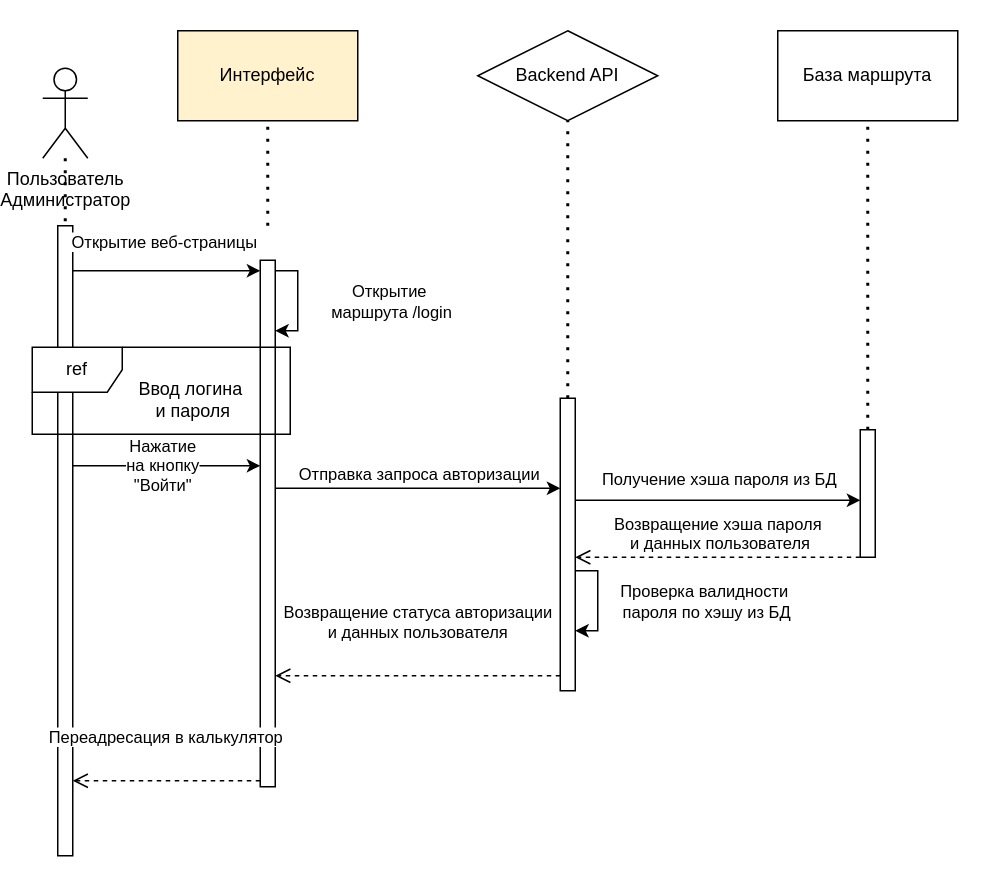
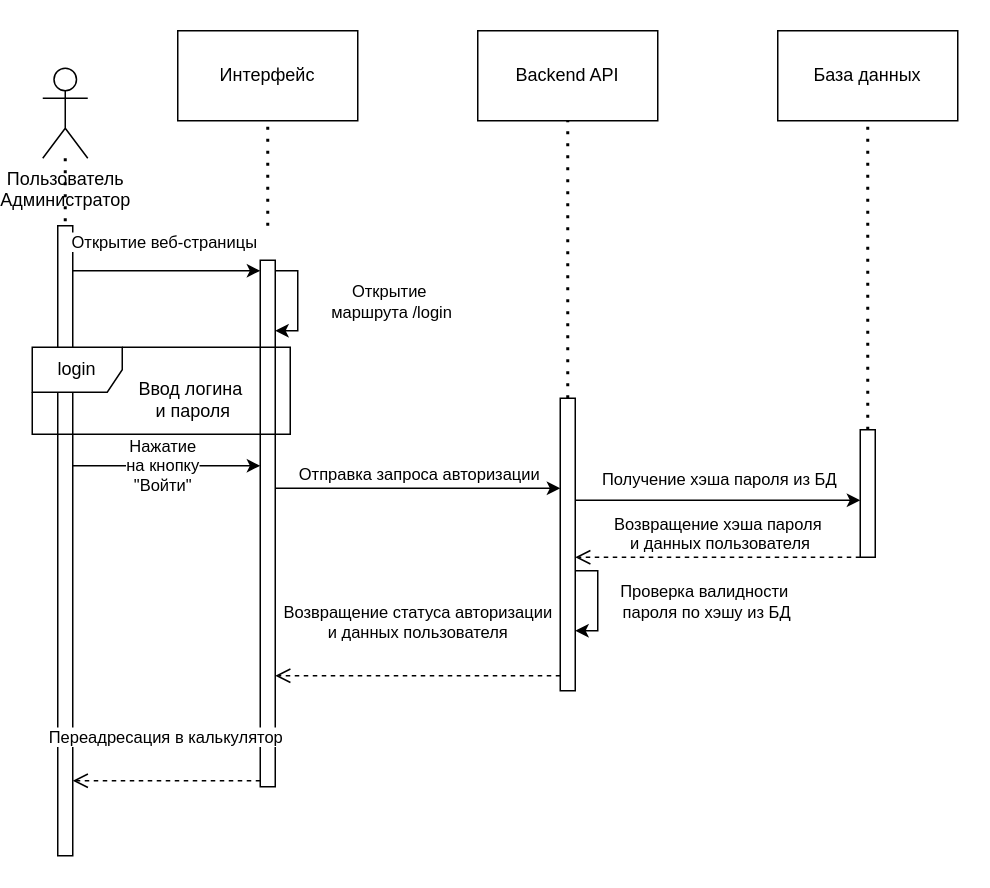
(268, 76) -> (268, 76)
(568, 76) -> (568, 76)
(868, 76) -> (868, 76)
(77, 370) -> (77, 370)
